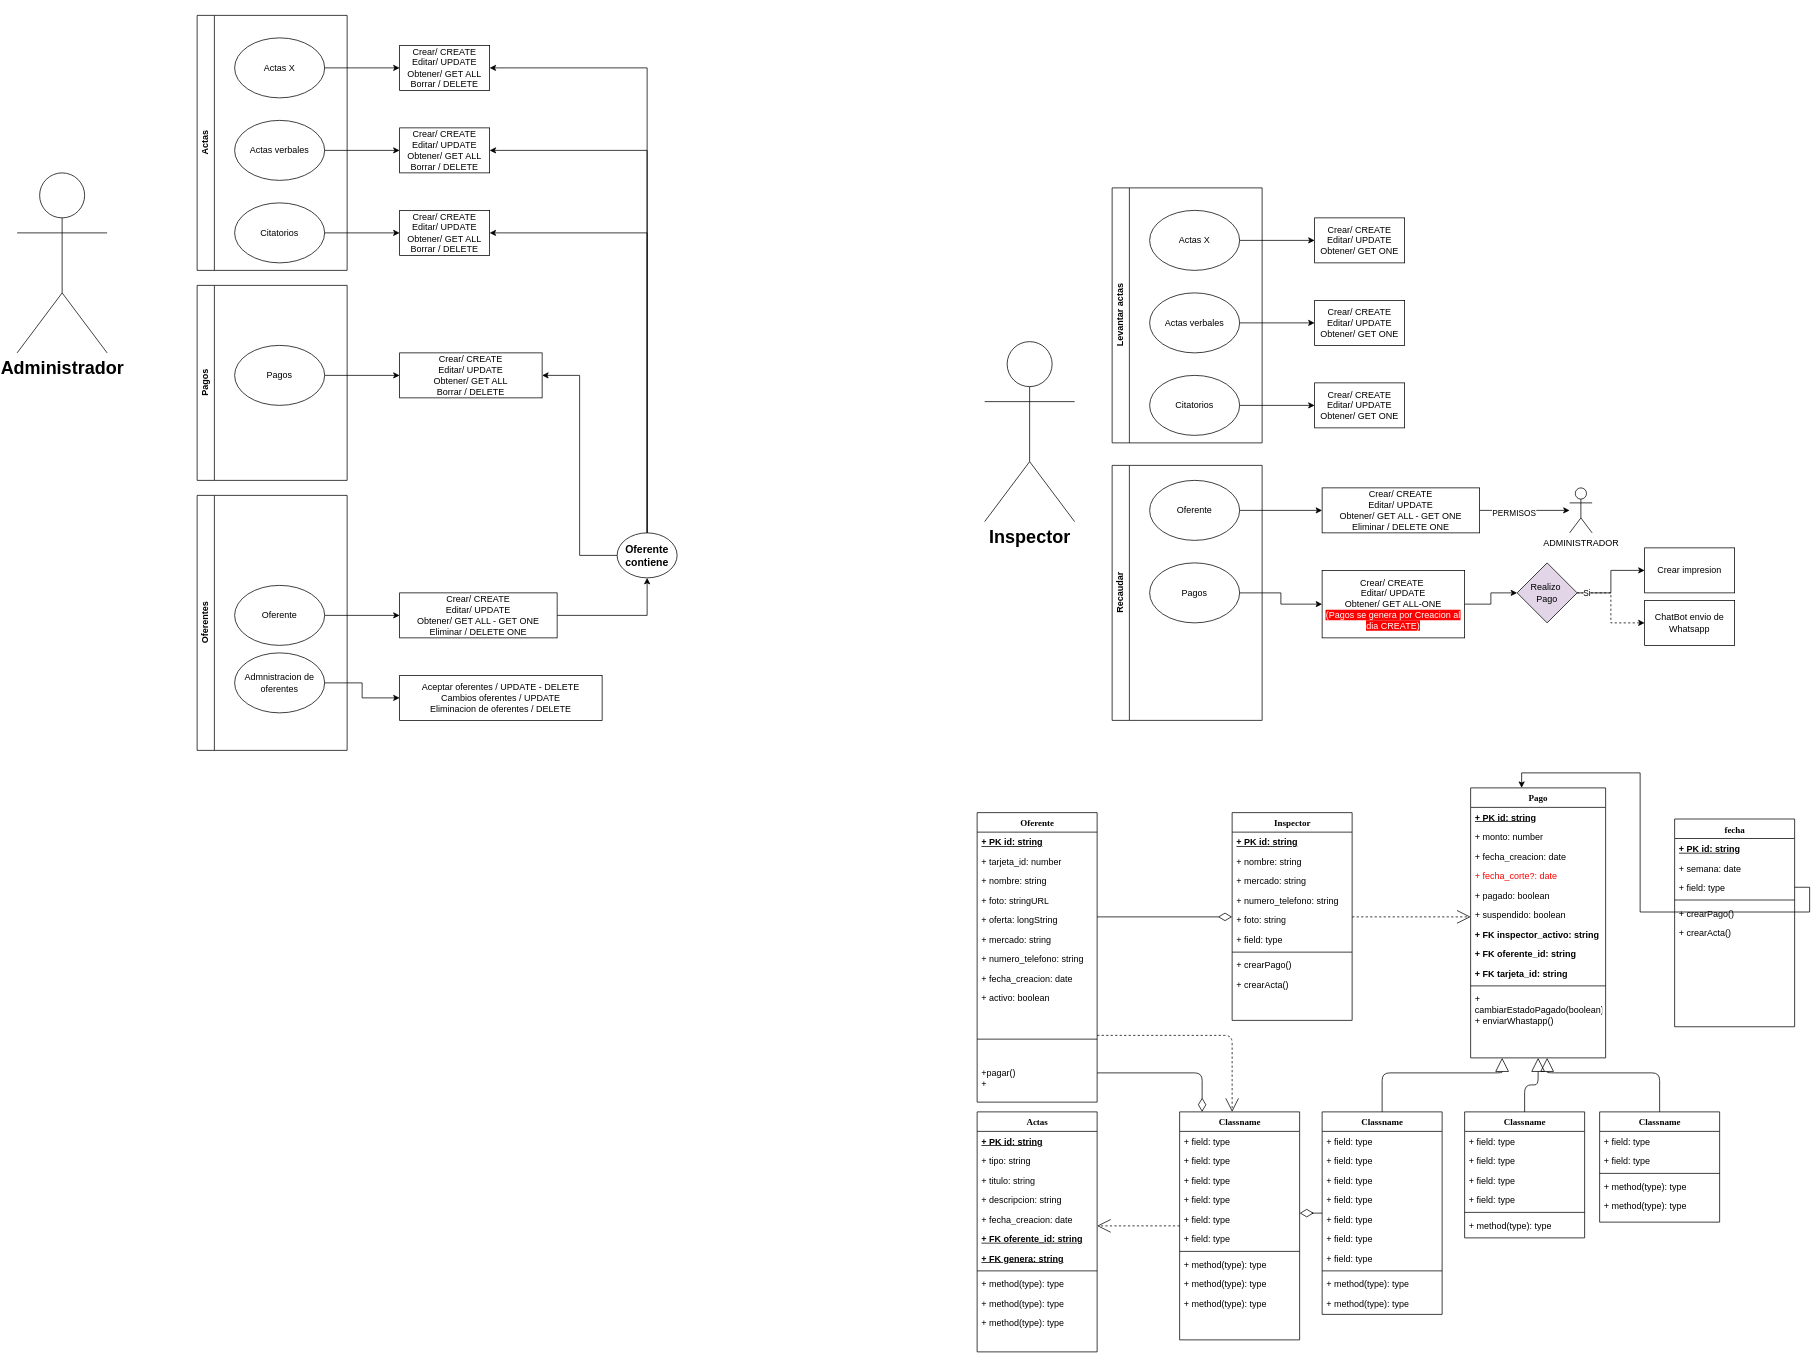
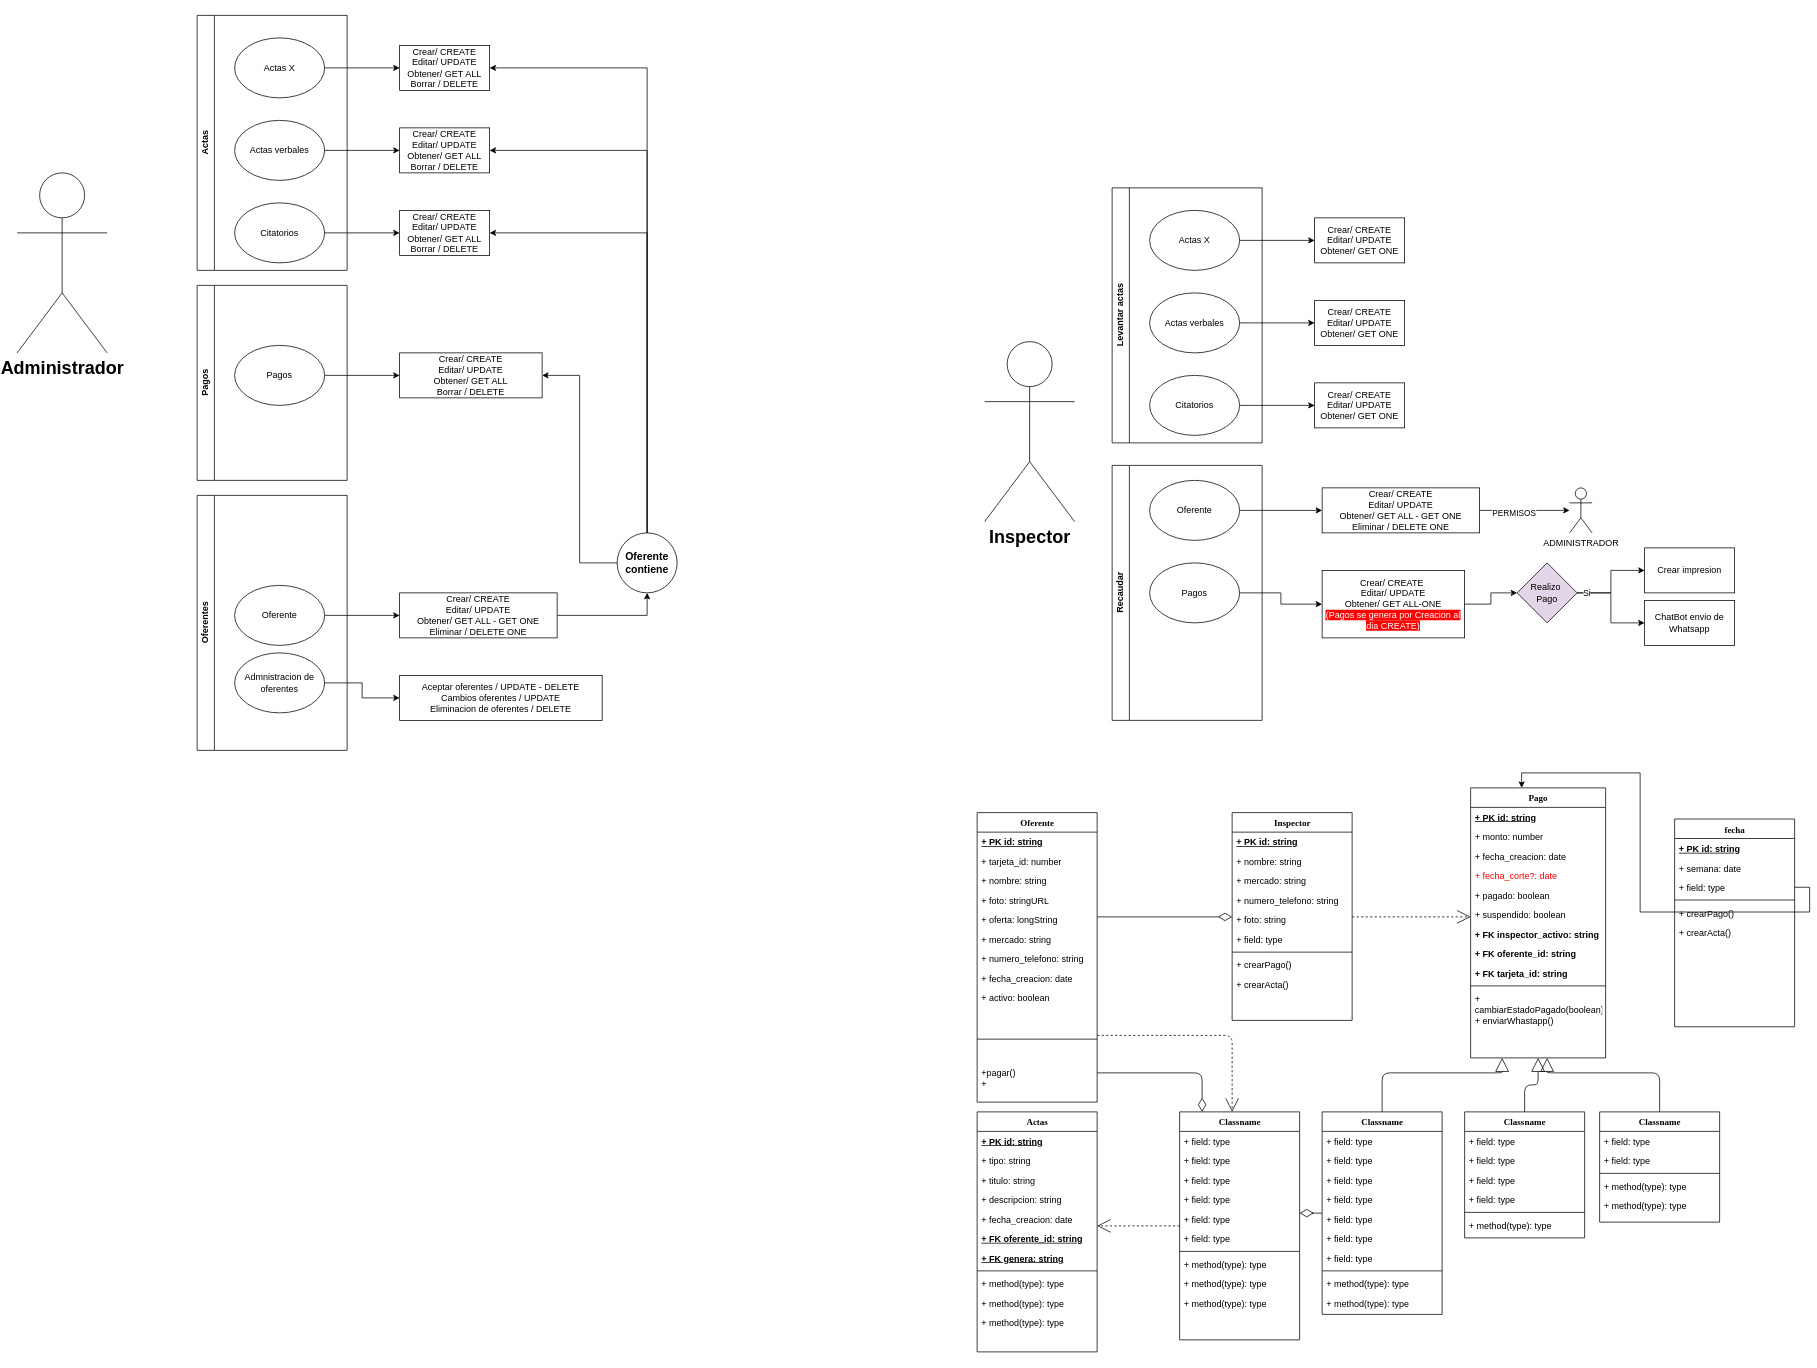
(647, 555) -> (647, 563)
(1611, 621) -> (1611, 621)
